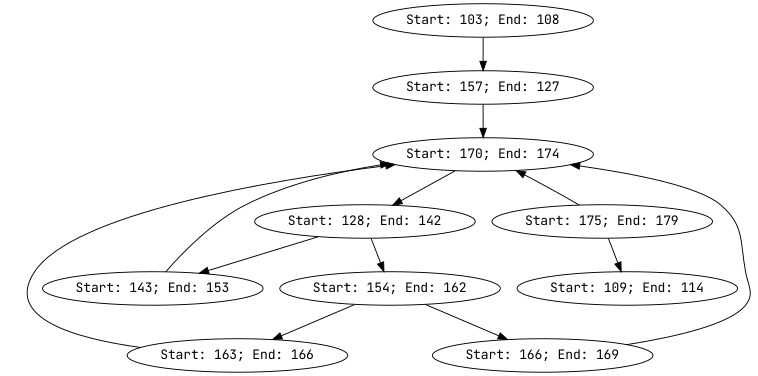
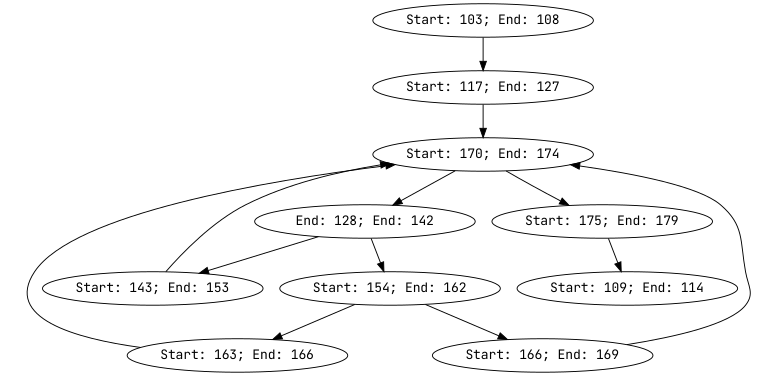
(483, 87) -> (483, 87)
(552, 190) -> (533, 186)
(365, 221) -> (365, 221)
